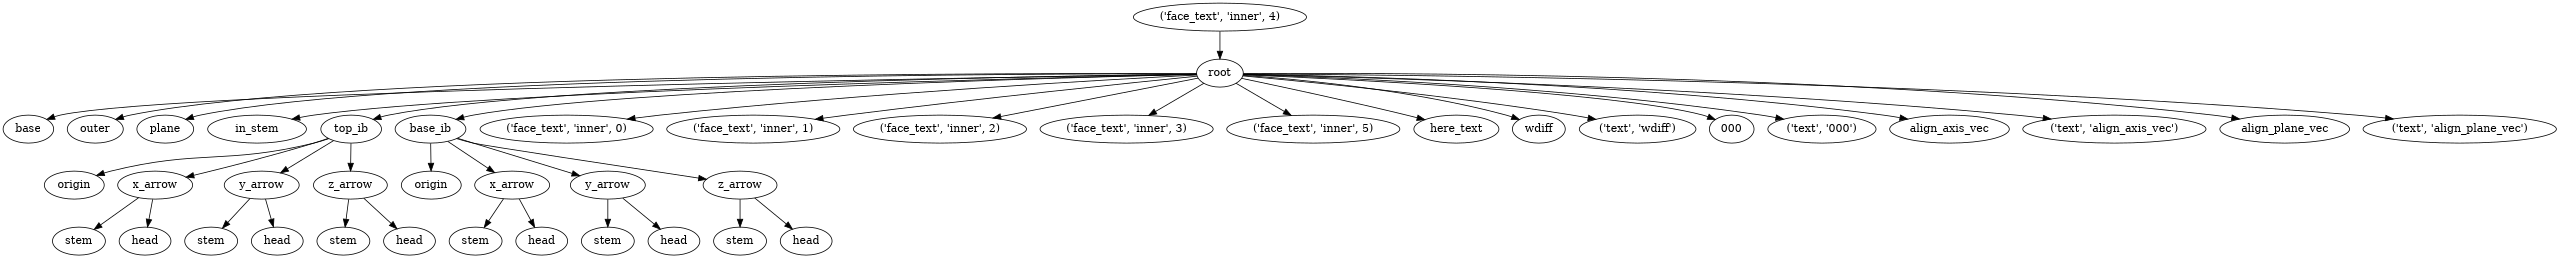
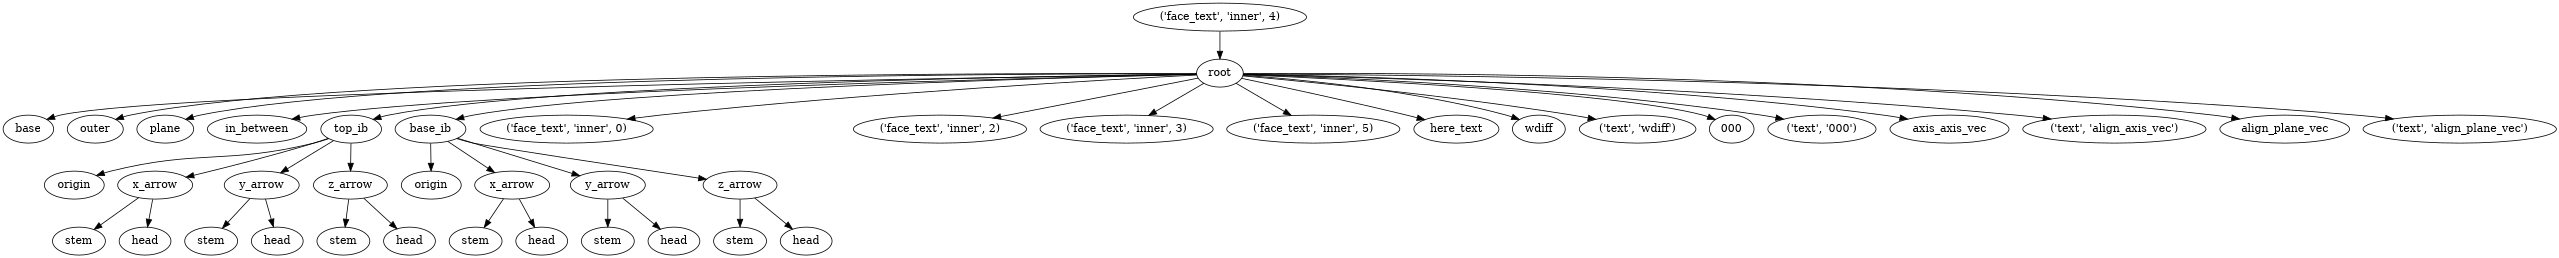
(257, 129) -> (257, 129)
(753, 129) -> none
(1950, 129) -> (1950, 129)
